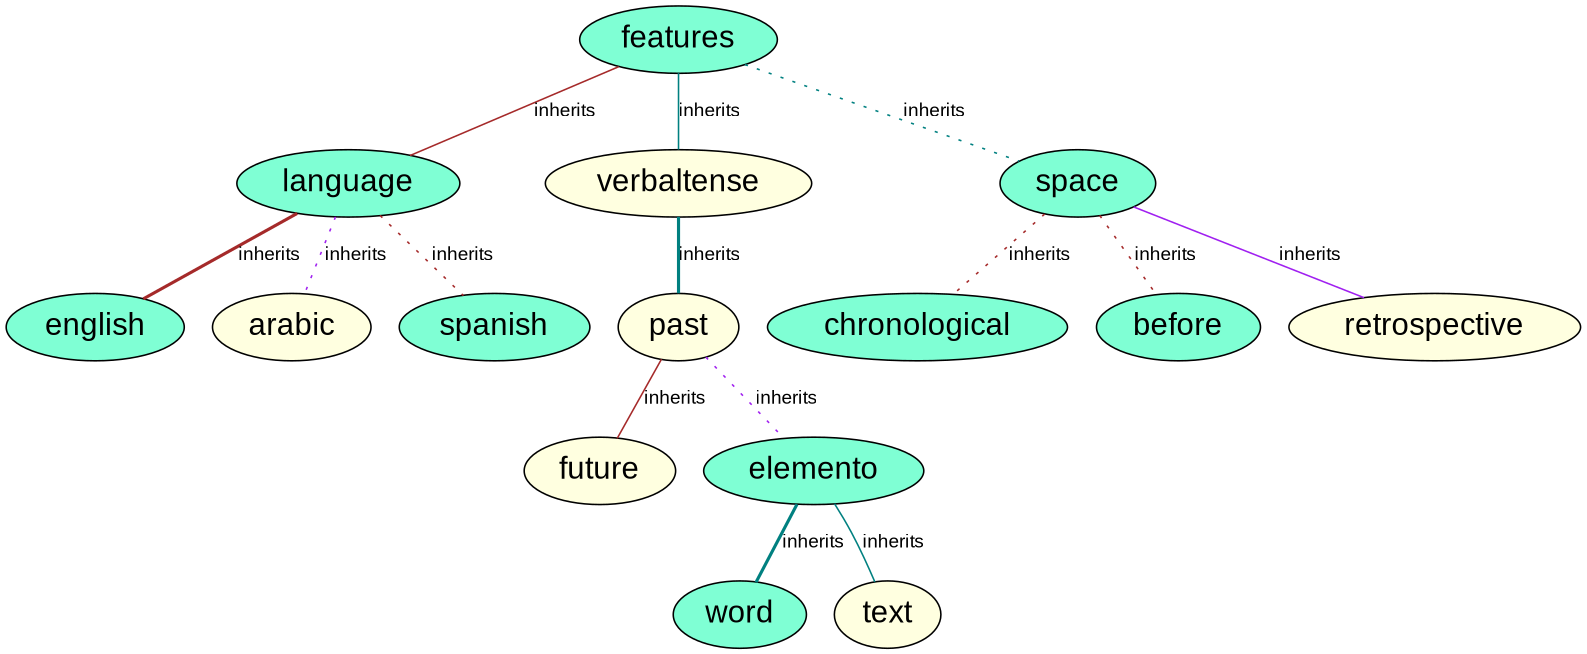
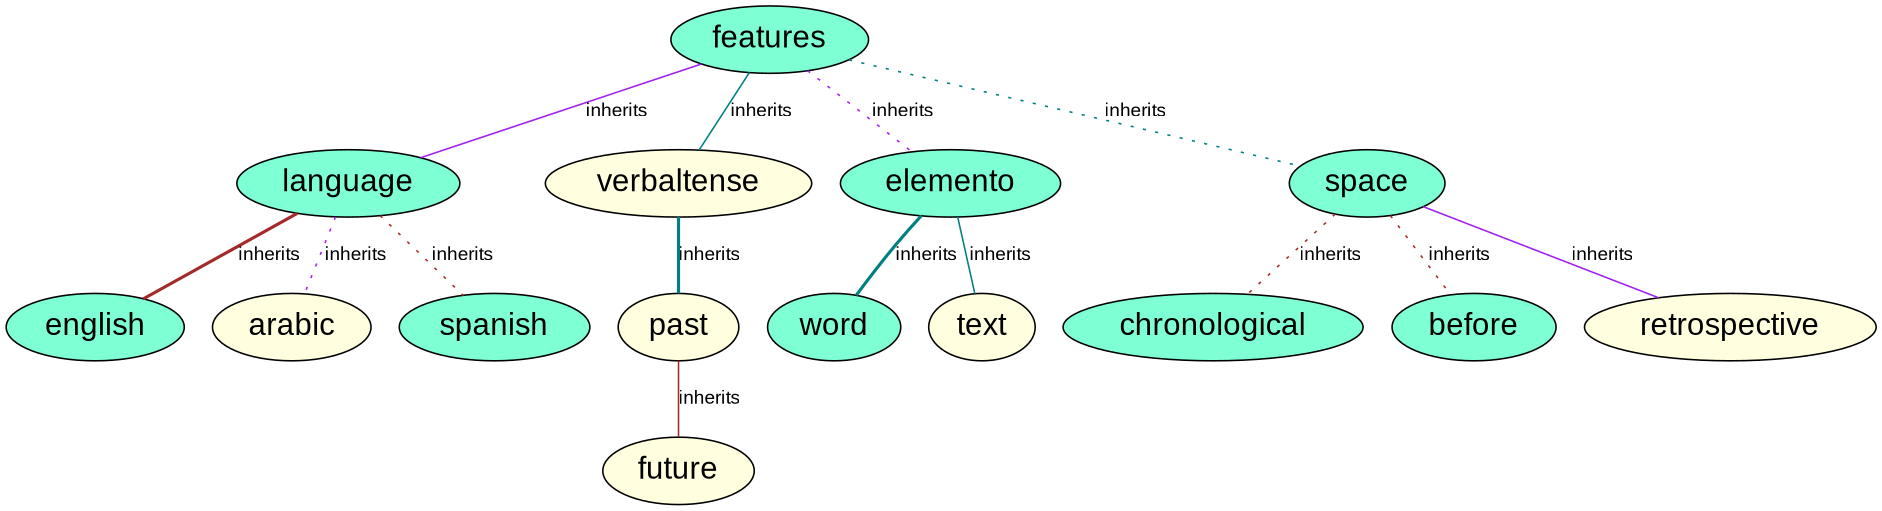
(514, 111) -> (561, 111)
(745, 398) -> (860, 111)
